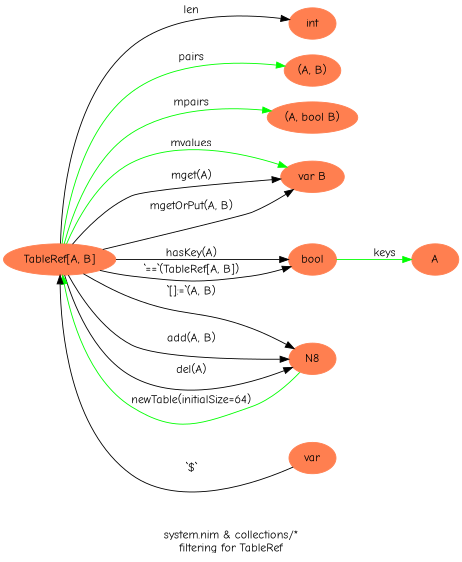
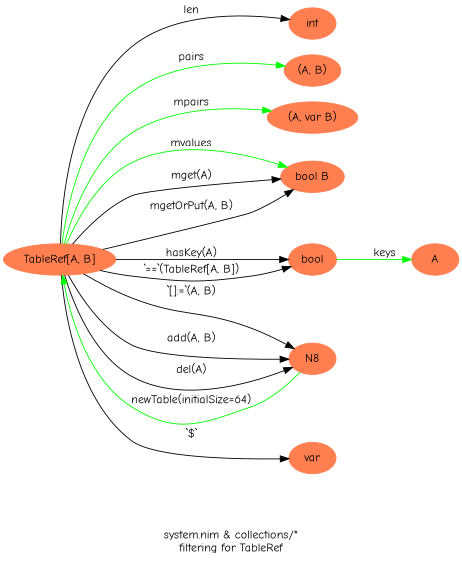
(312, 118) -> (312, 118)
(312, 177) -> (312, 177)
(116, 461) -> (119, 429)
